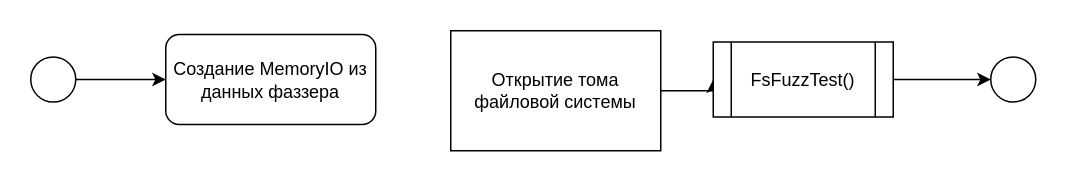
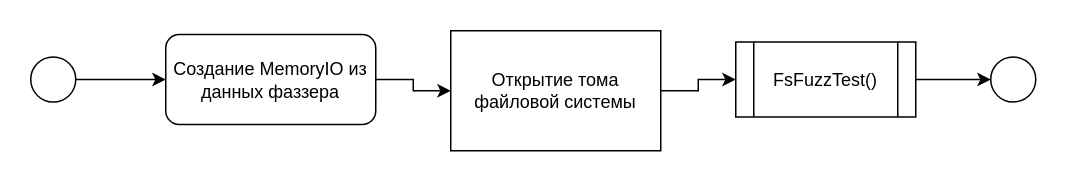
none -> (413, 80)
(803, 80) -> (826, 80)
